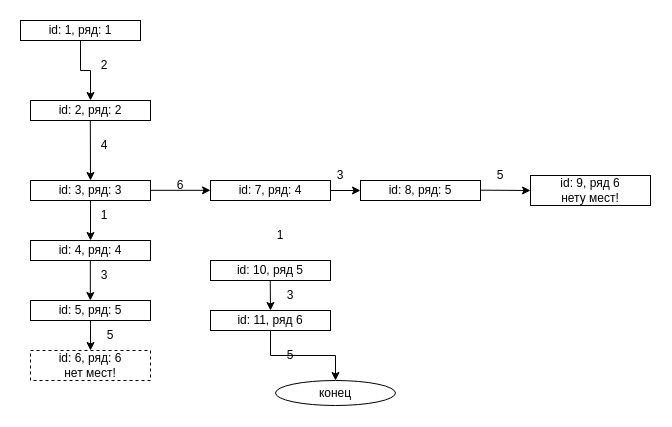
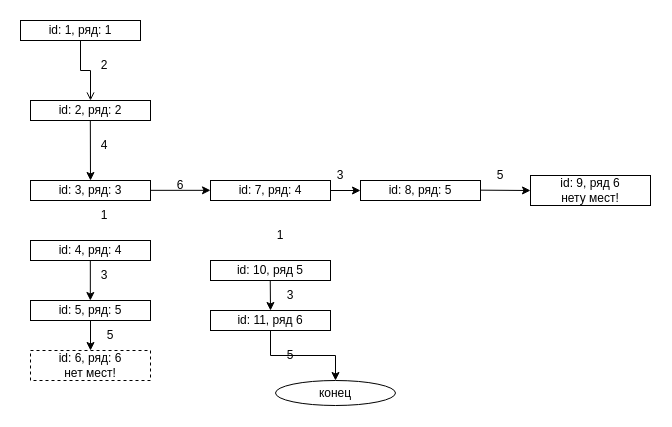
(91, 92) -> (91, 94)
(91, 217) -> none
